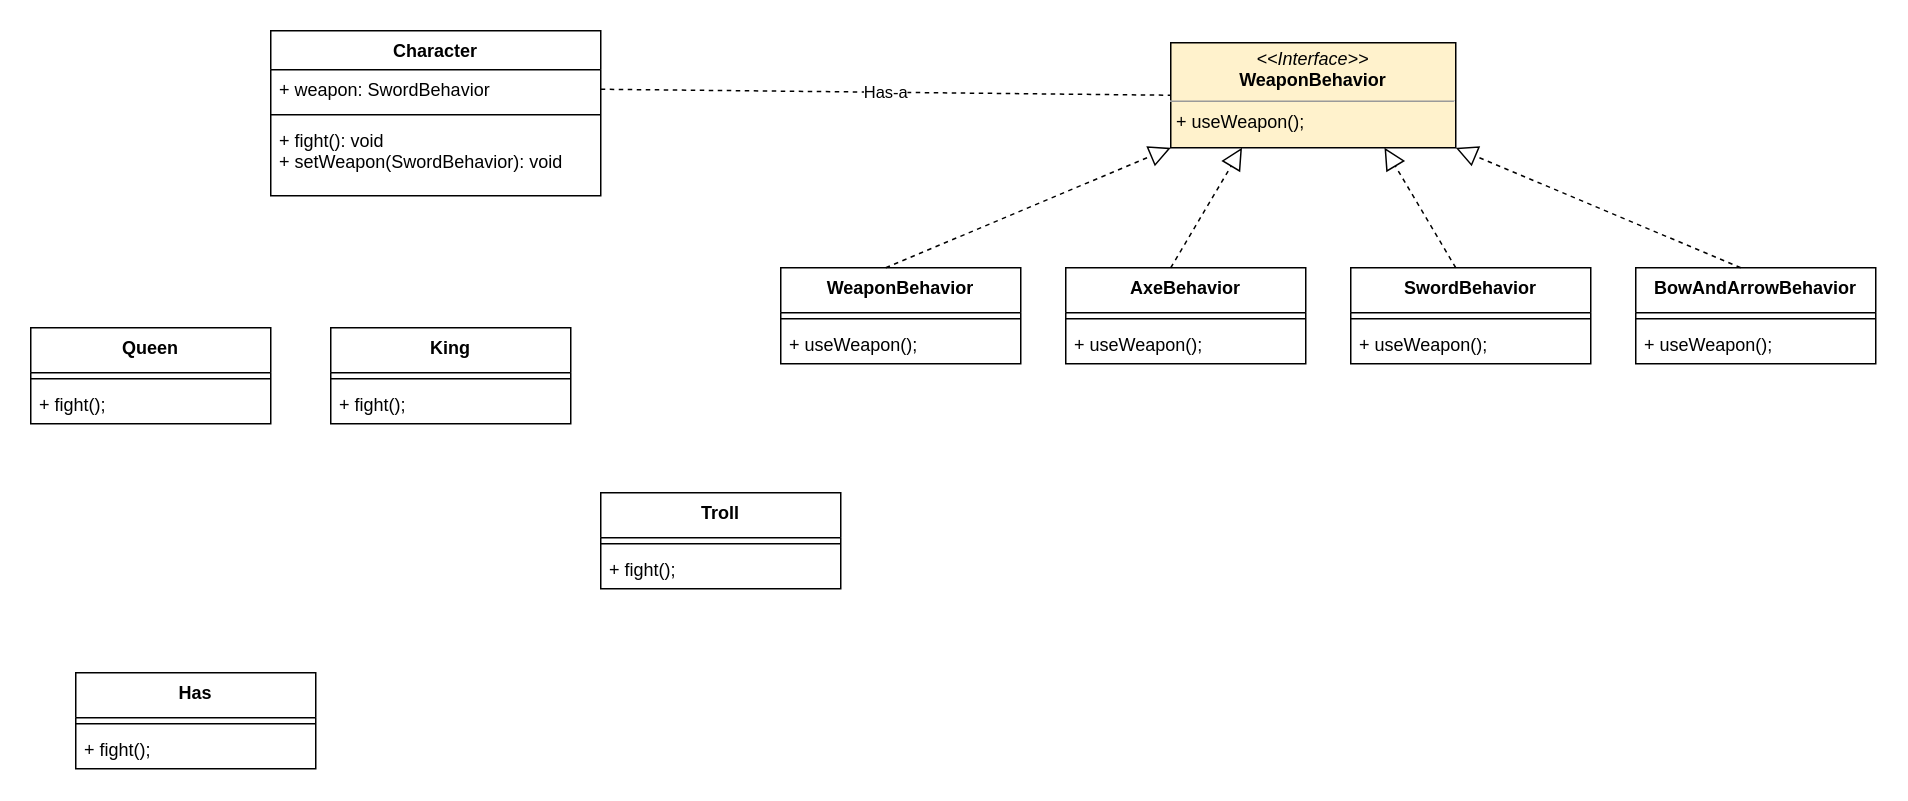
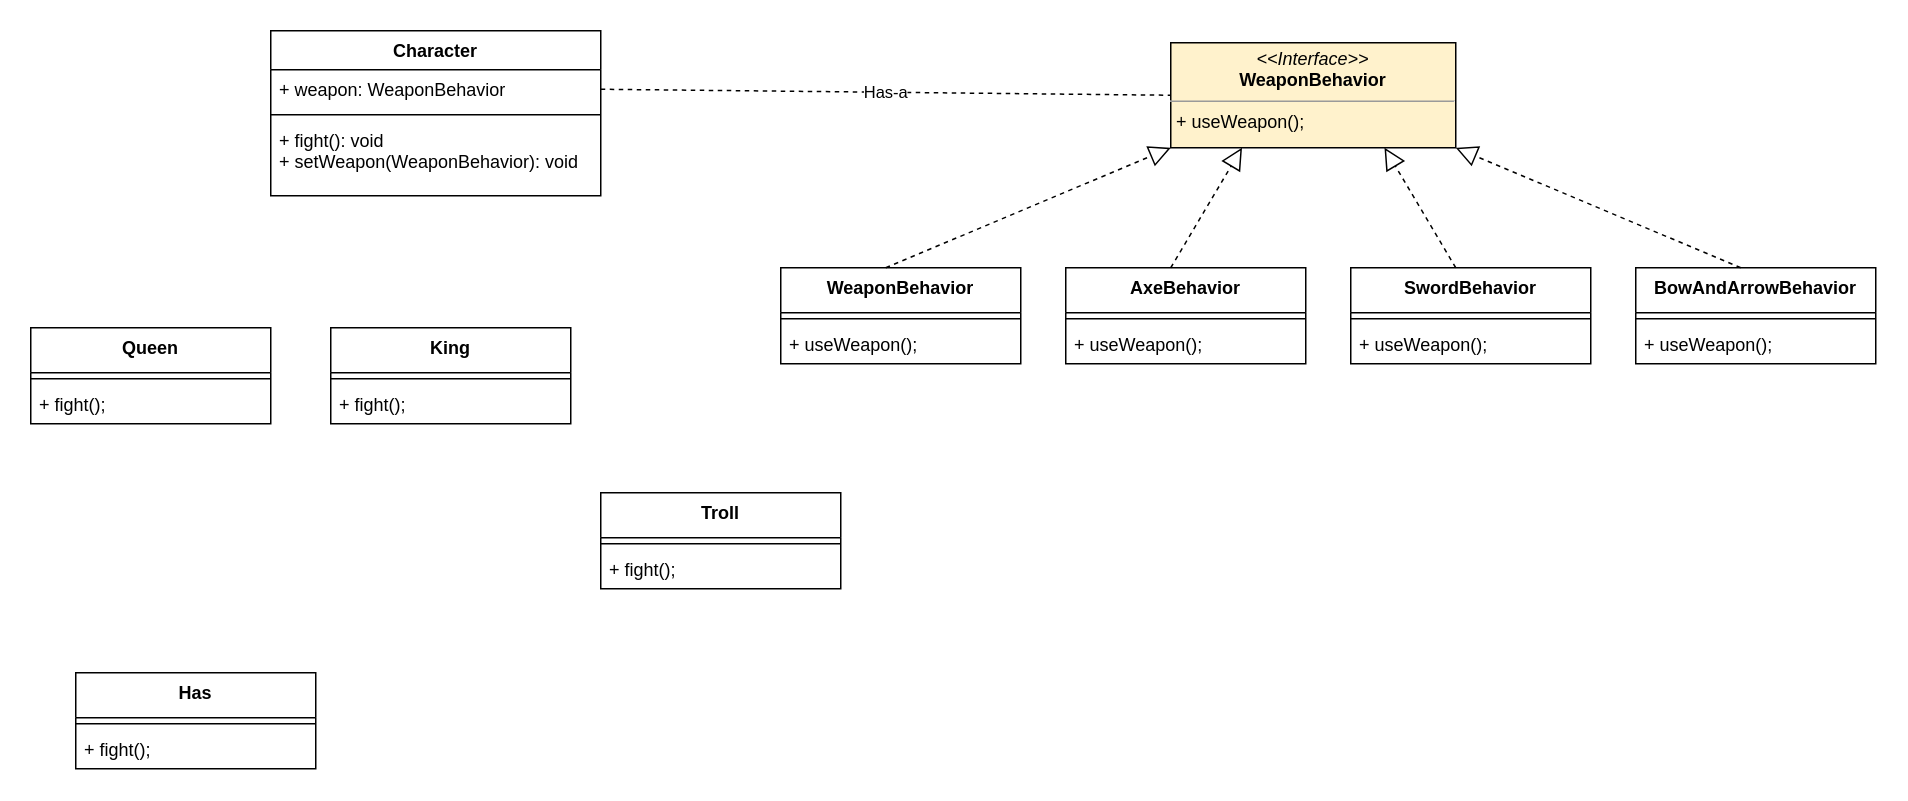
(386, 90) -> (391, 90)
(343, 141) -> (343, 141)
